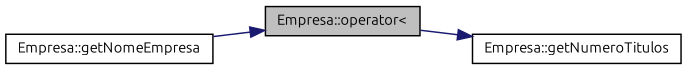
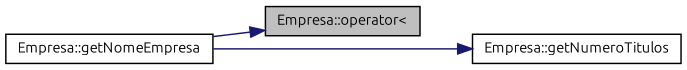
(439, 33) -> (335, 49)
